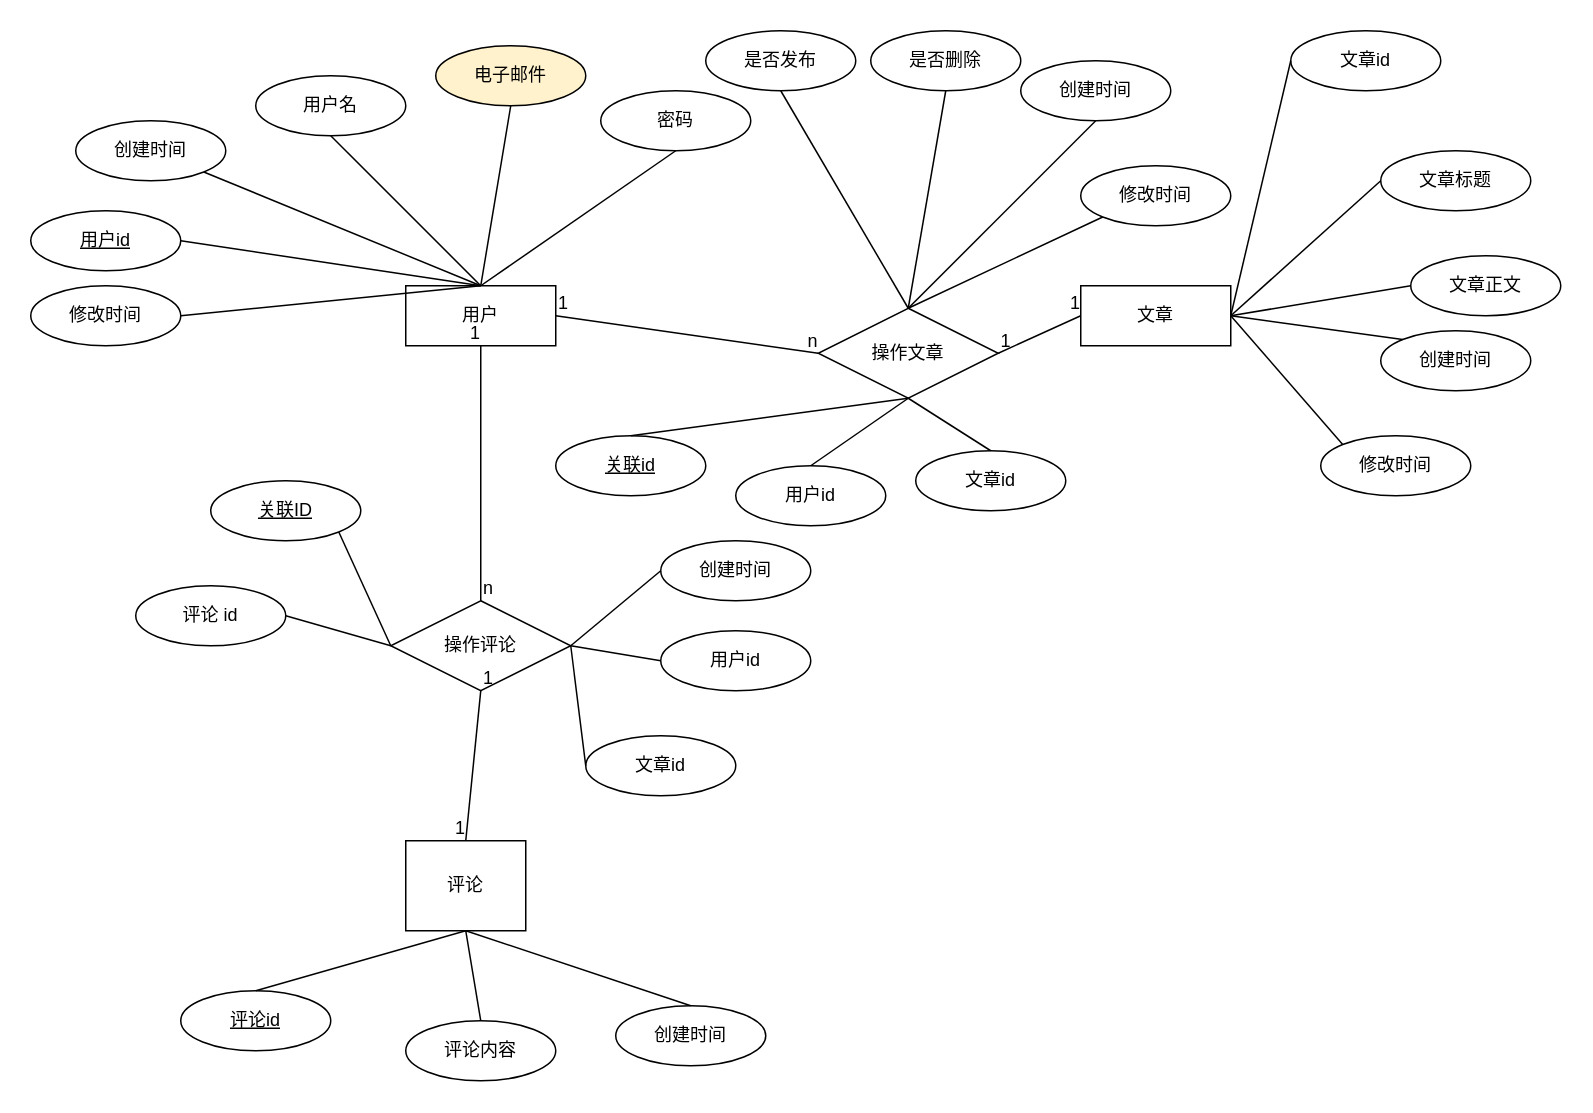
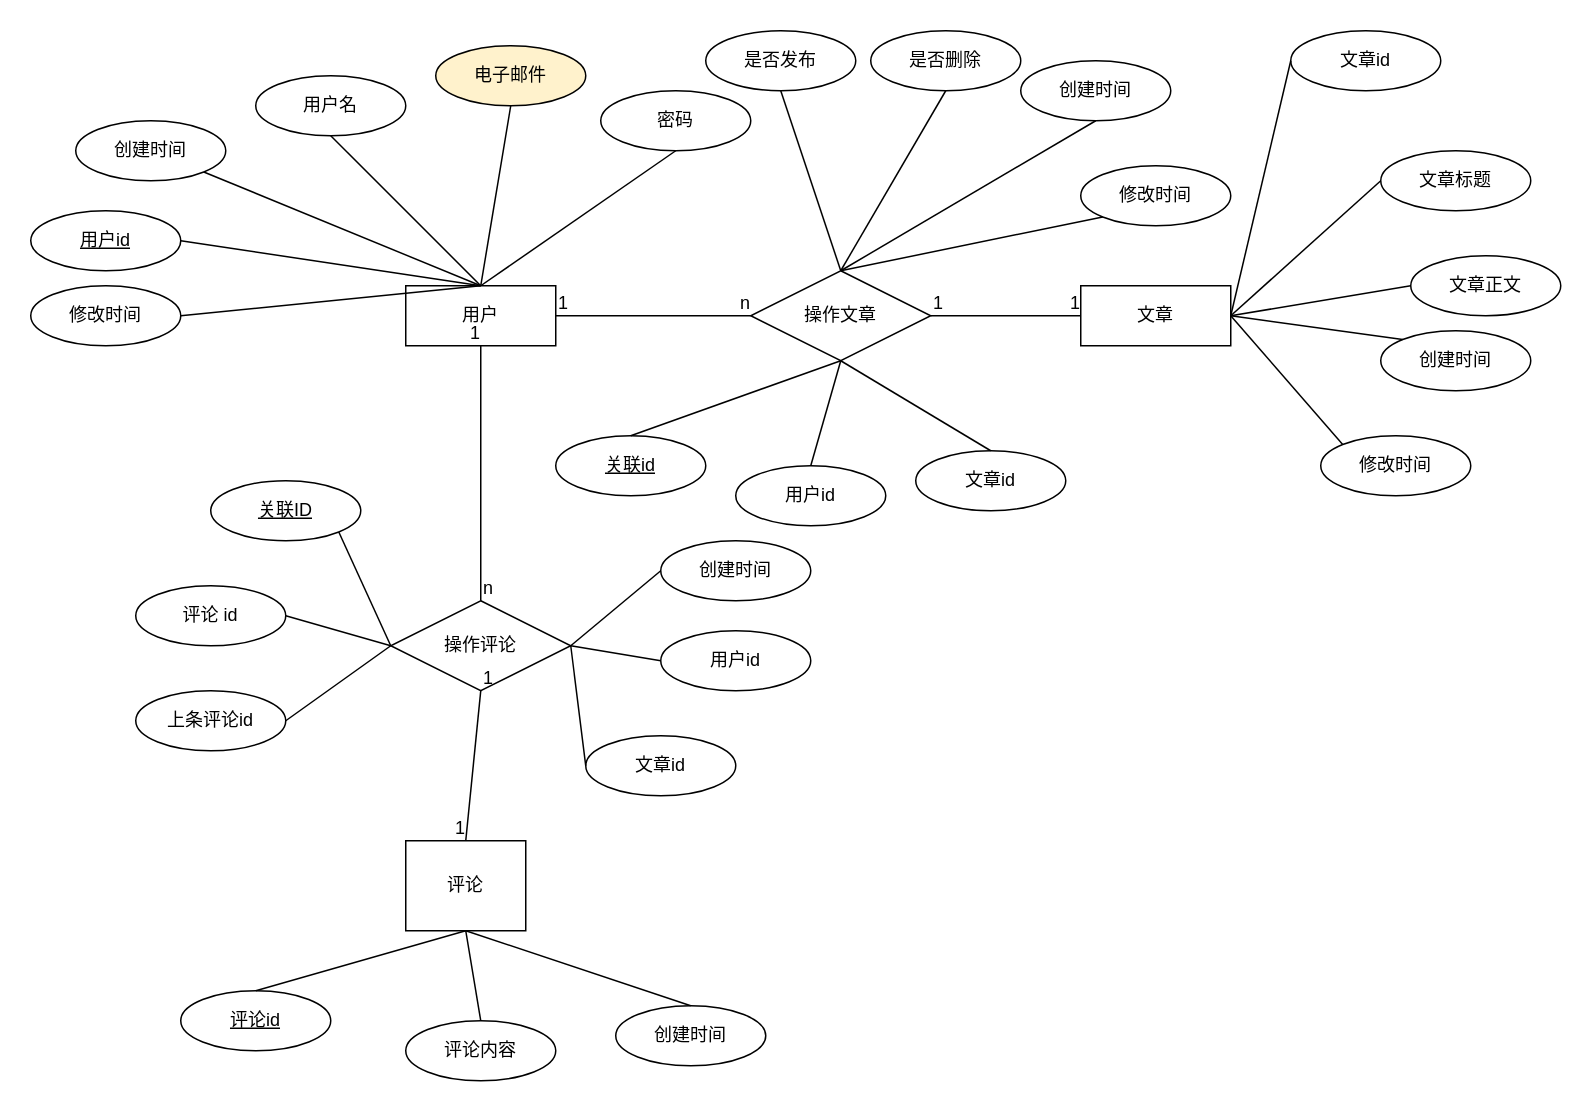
(908, 353) -> (841, 316)
none -> (339, 683)
none -> (211, 721)
